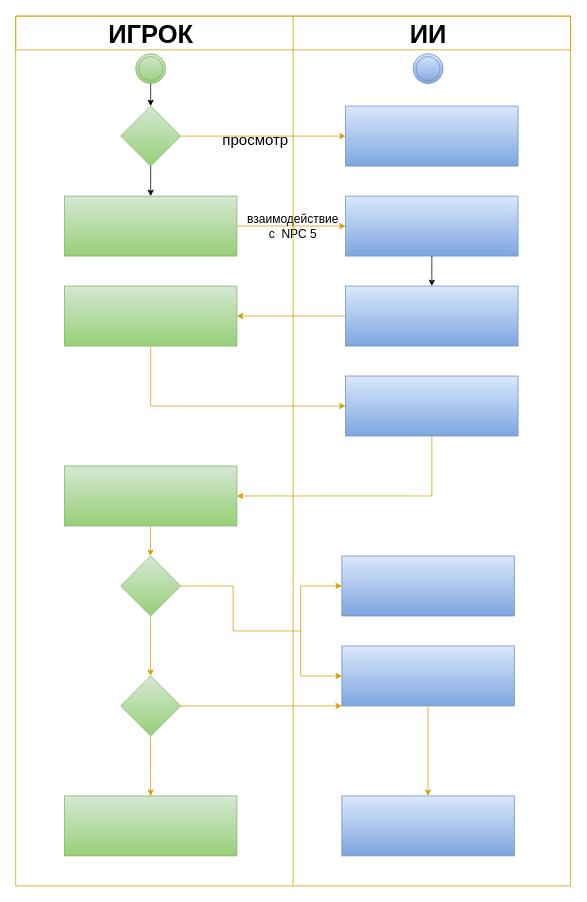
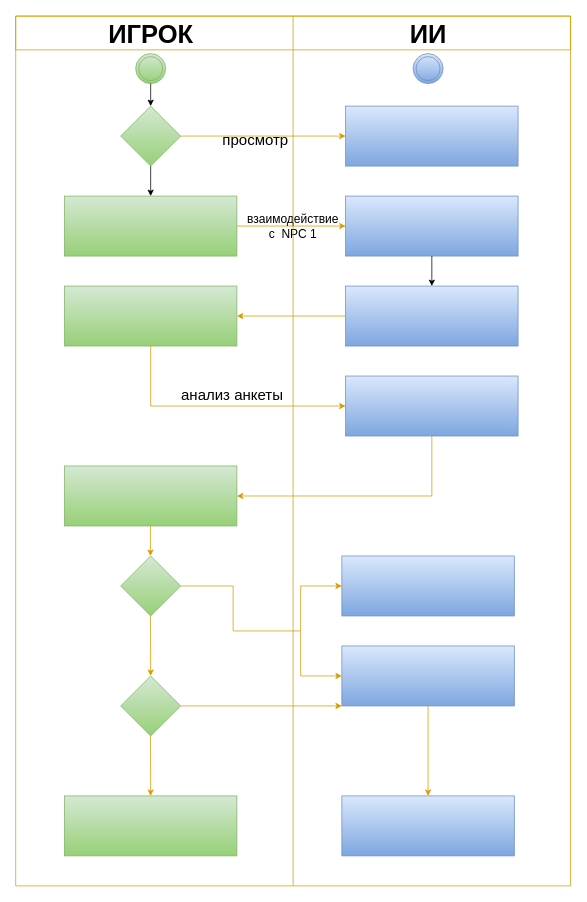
(293, 226) -> (293, 226)
none -> (232, 395)
